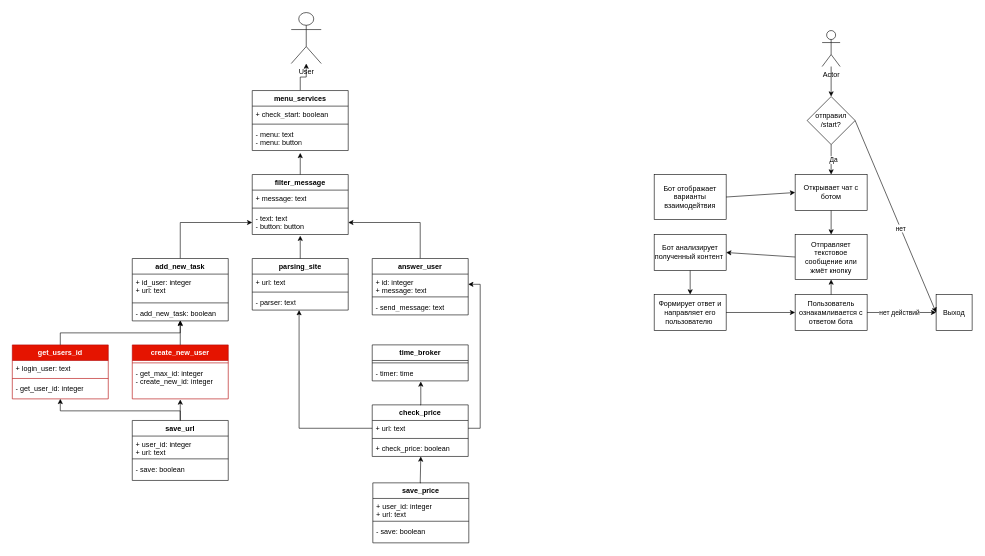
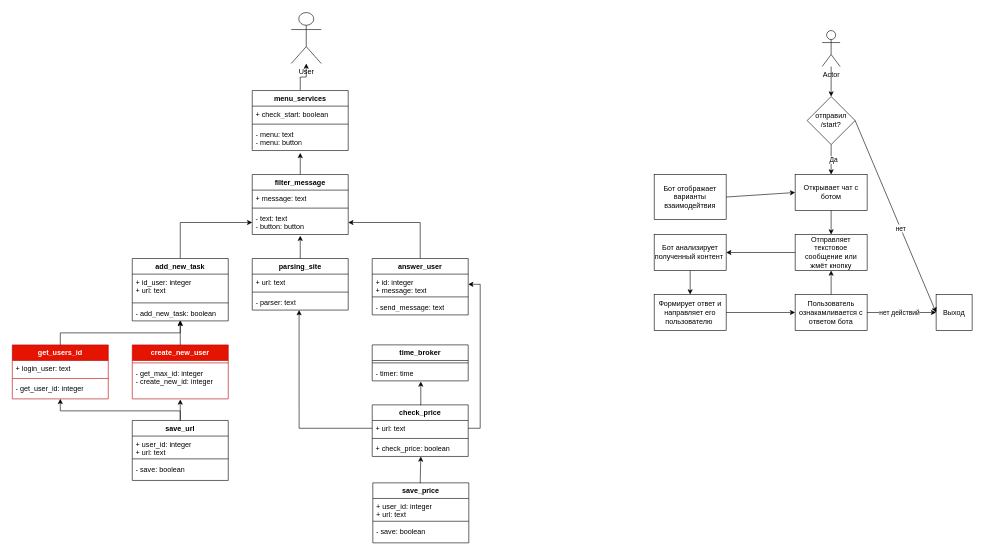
(831, 257) -> (831, 252)
